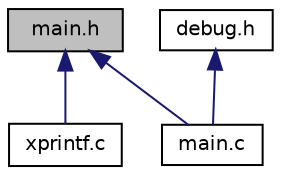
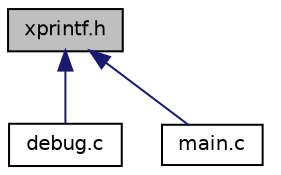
(65, 30) -> (65, 30)
(216, 30) -> none
(65, 145) -> (65, 145)
